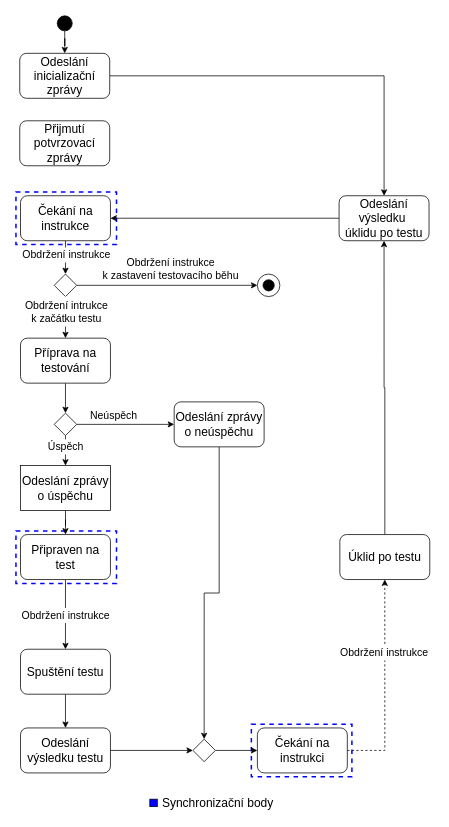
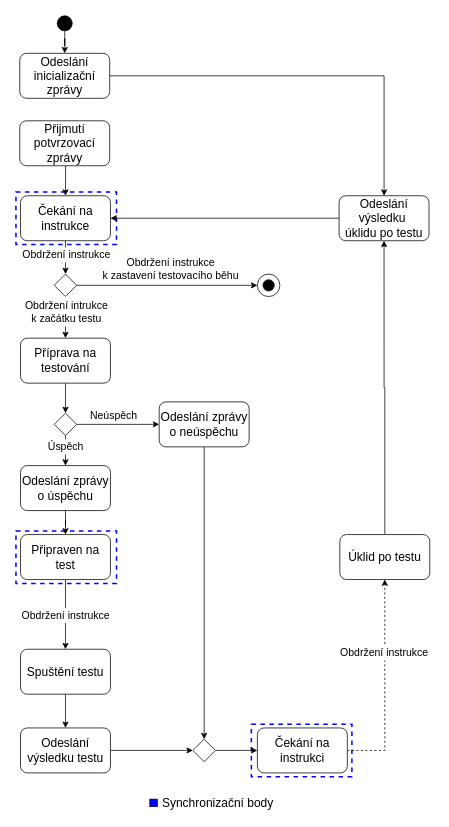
none -> (66, 177)
(219, 424) -> (204, 424)
(66, 488) -> (66, 488)
